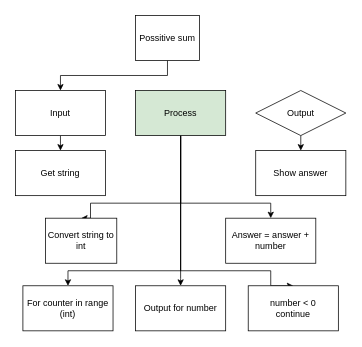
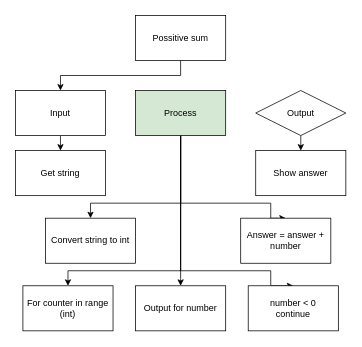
(167, 38) -> (180, 38)
(81, 240) -> (90, 240)
(270, 240) -> (285, 240)
